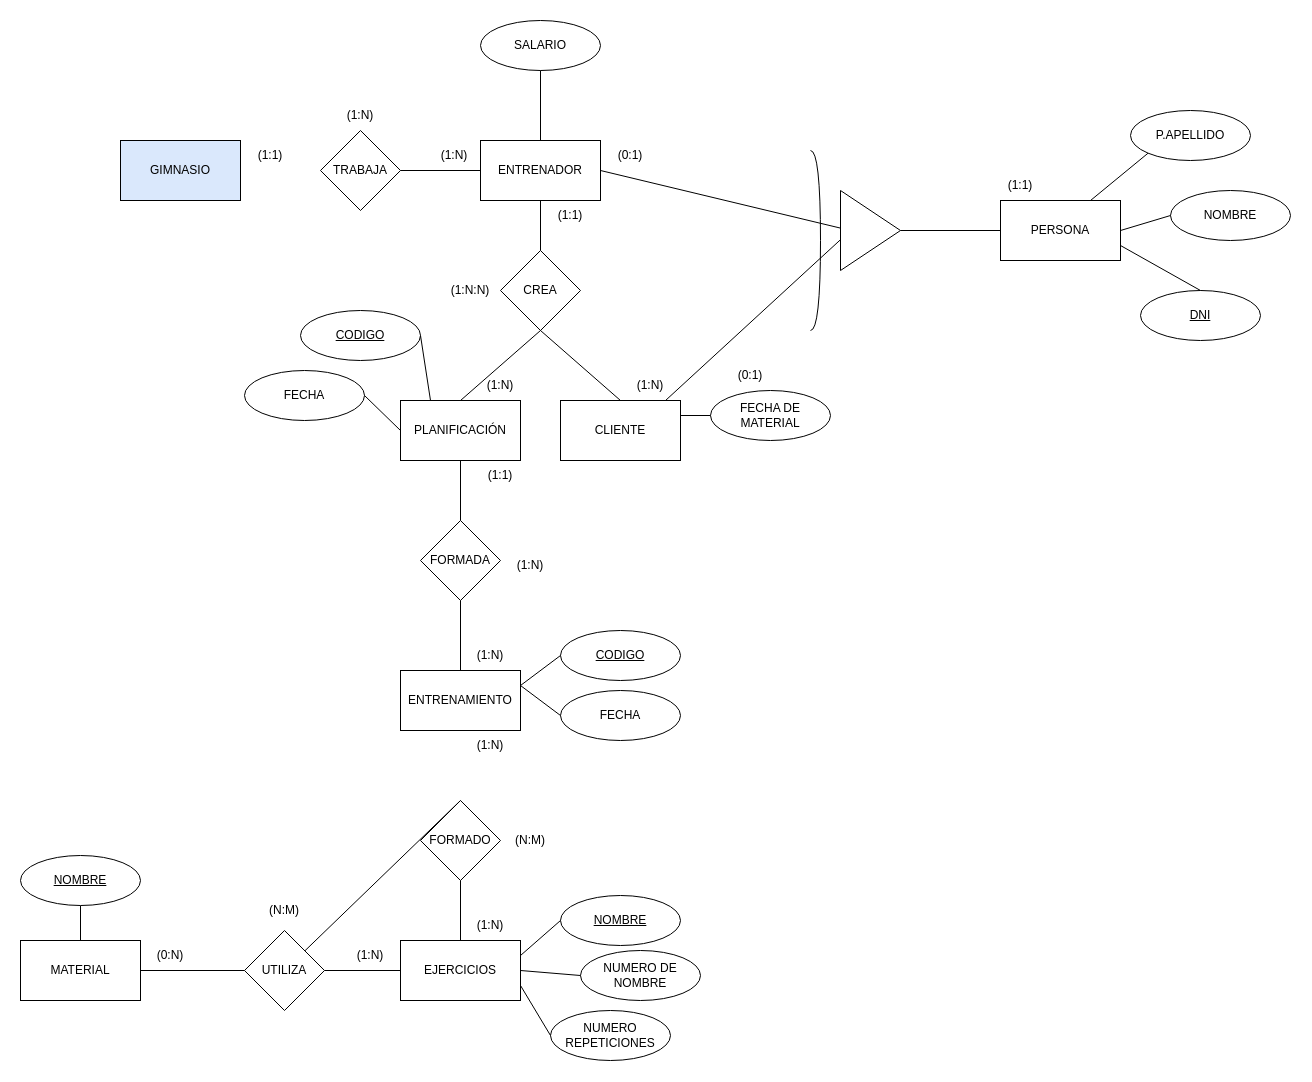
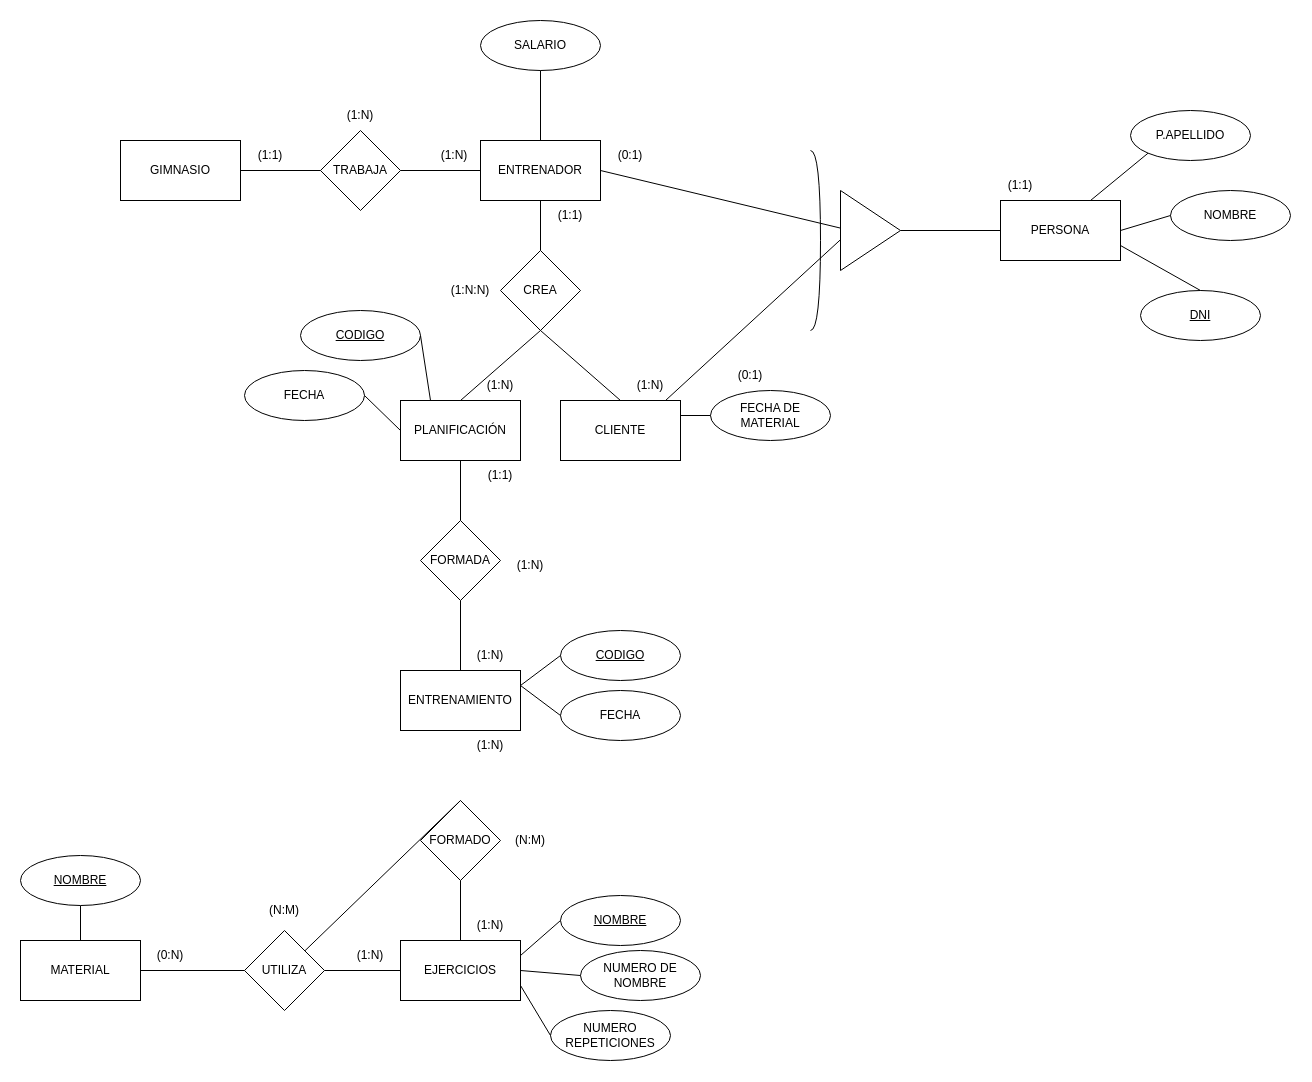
(181, 171) -> (181, 171)
none -> (281, 171)
